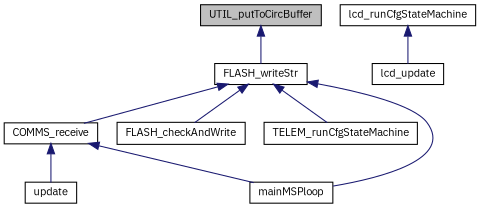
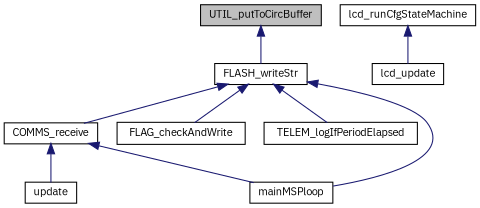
(181, 133) -> (181, 133)
(341, 133) -> (341, 133)
